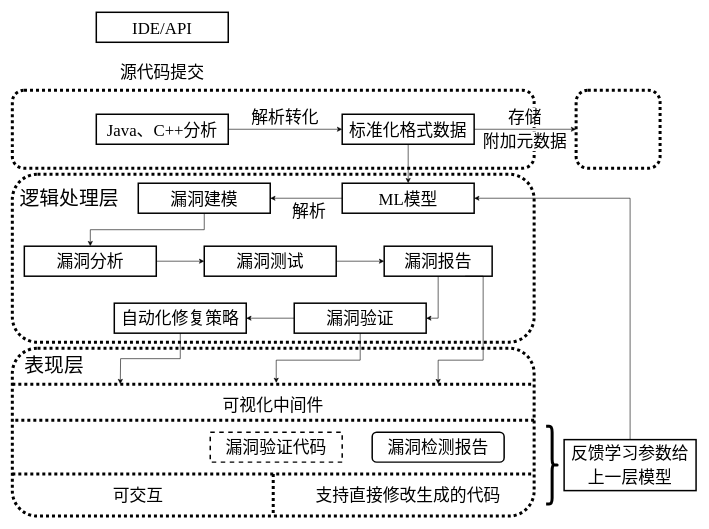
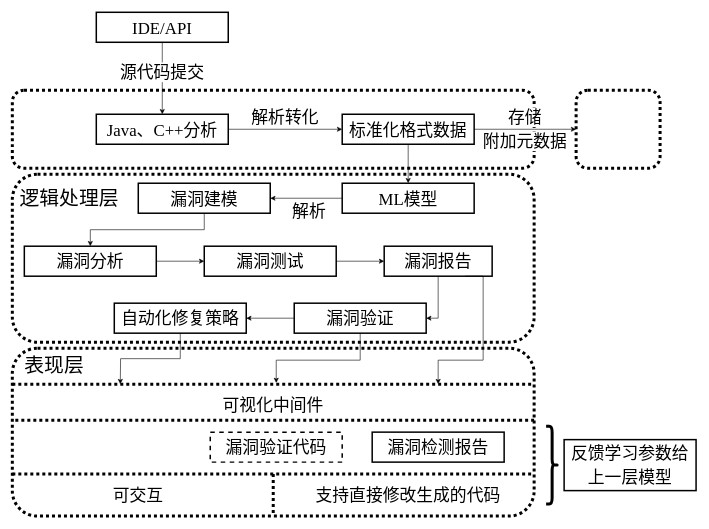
none -> (162, 108)
(630, 198) -> none
(438, 447) -> (438, 447)
